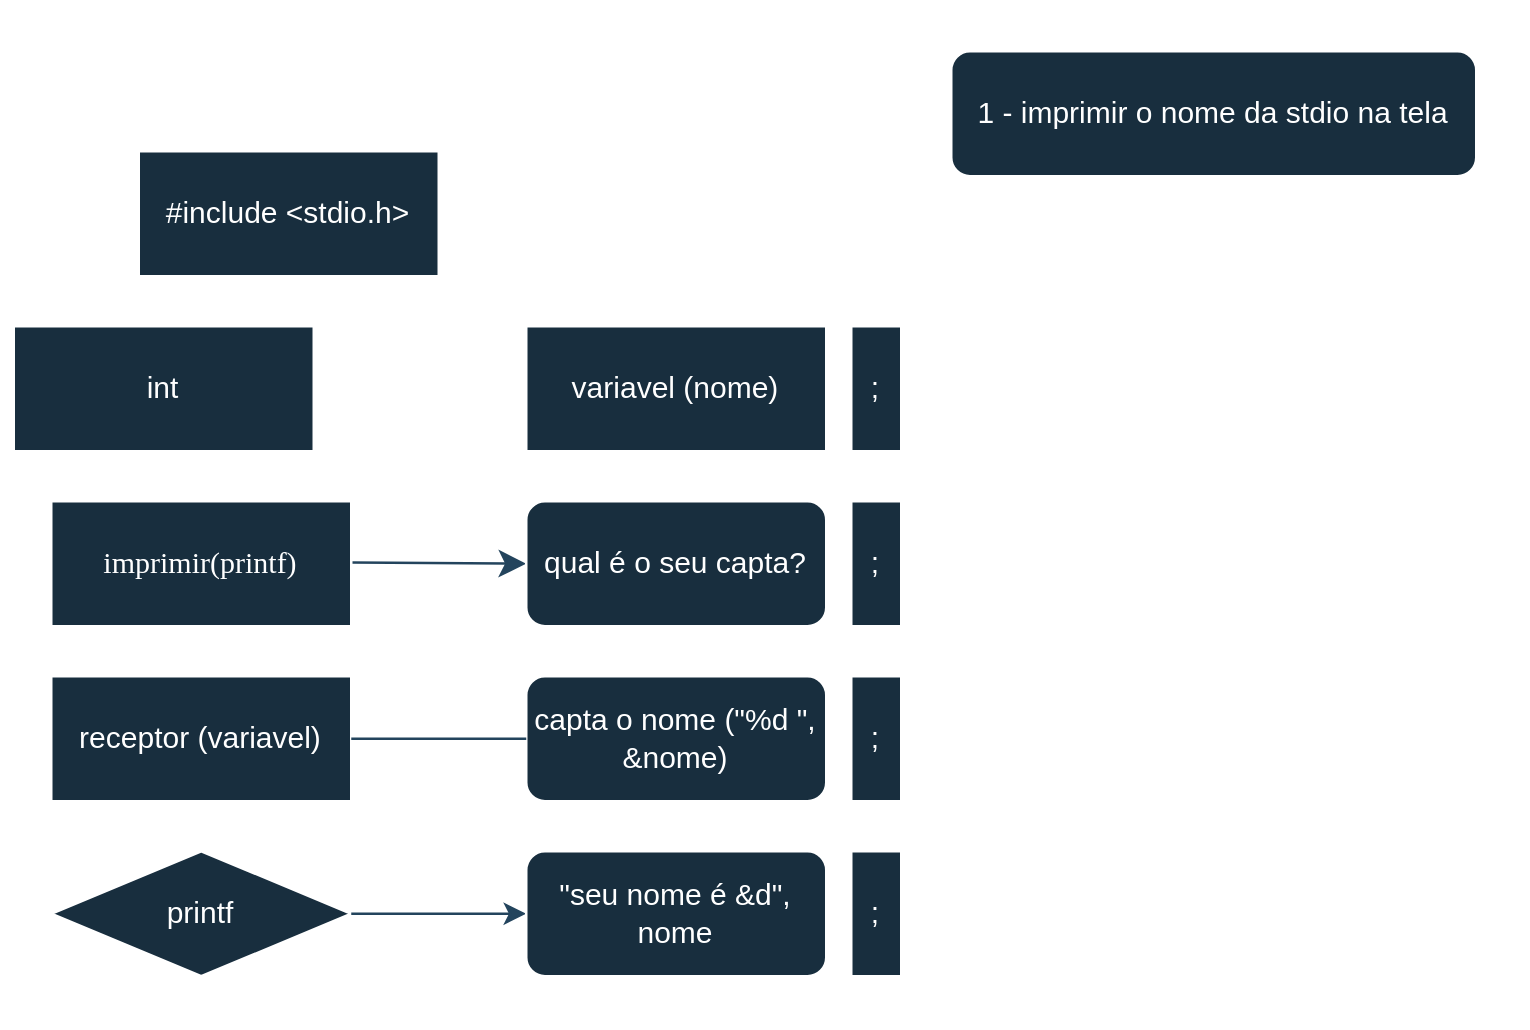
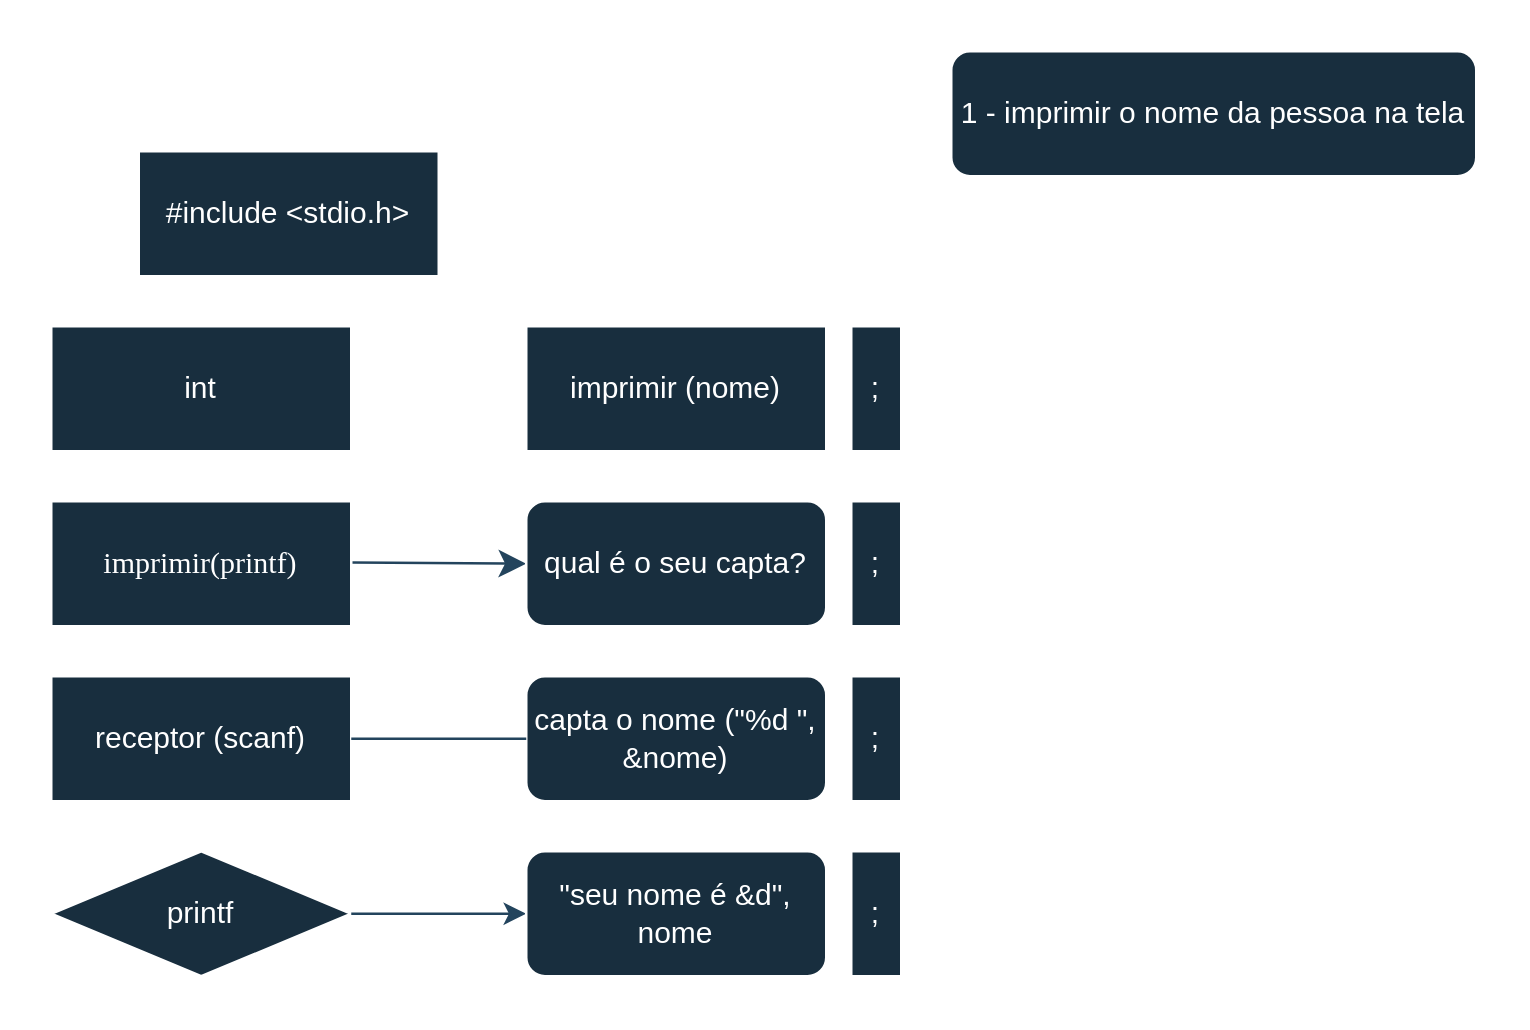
(1214, 114) -> (1214, 114)
(164, 389) -> (201, 389)
(676, 389) -> (676, 389)
(201, 739) -> (201, 739)
